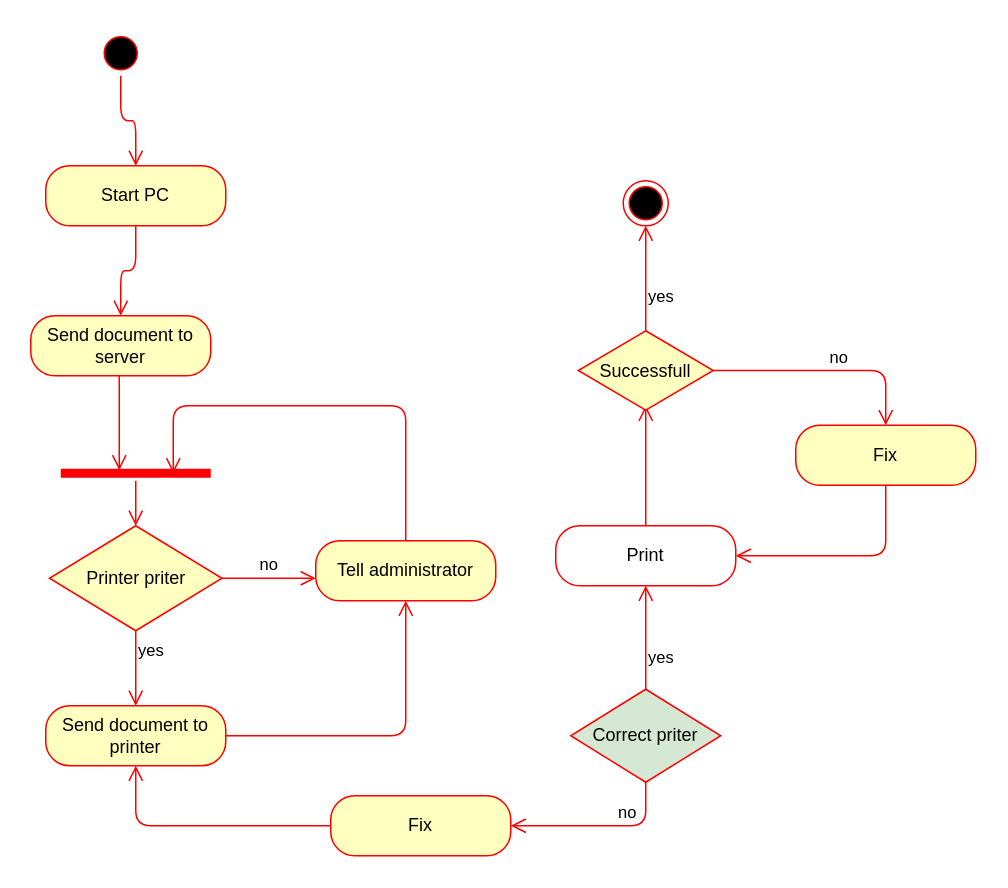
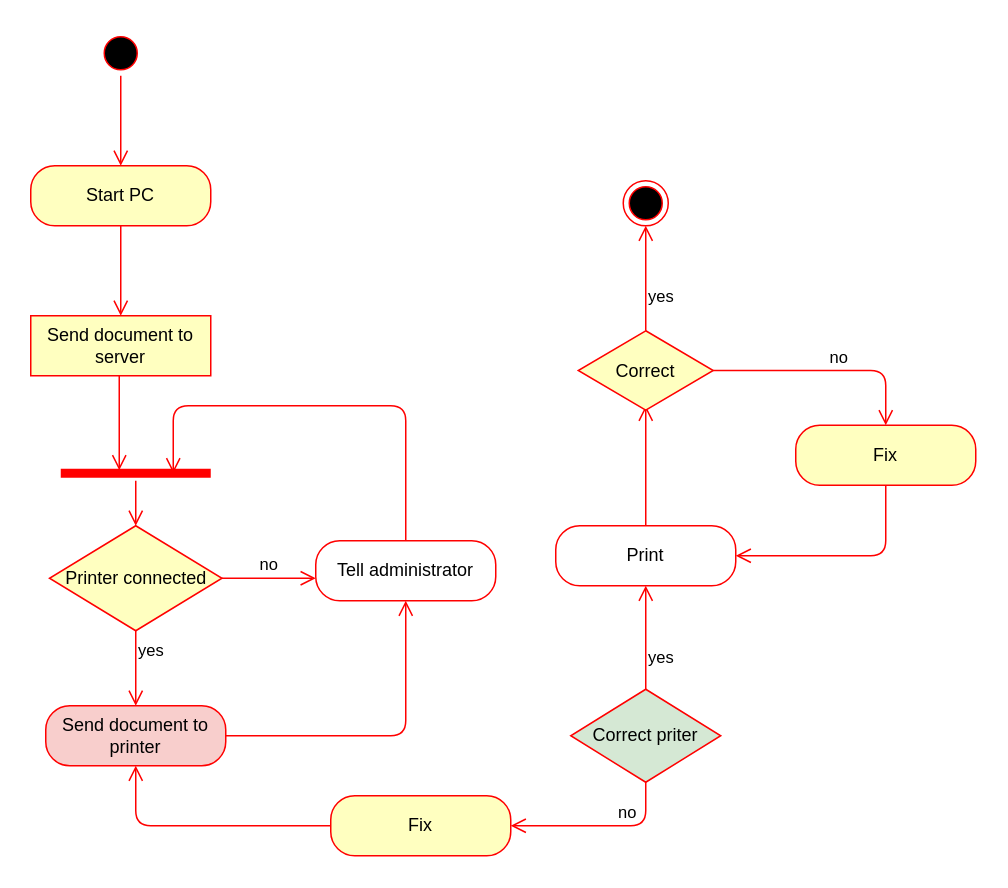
(136, 196) -> (121, 196)
(121, 346) -> (121, 346)
(646, 371) -> (646, 371)
(406, 571) -> (406, 571)
(137, 578) -> (137, 578)
(136, 736) -> (136, 736)
